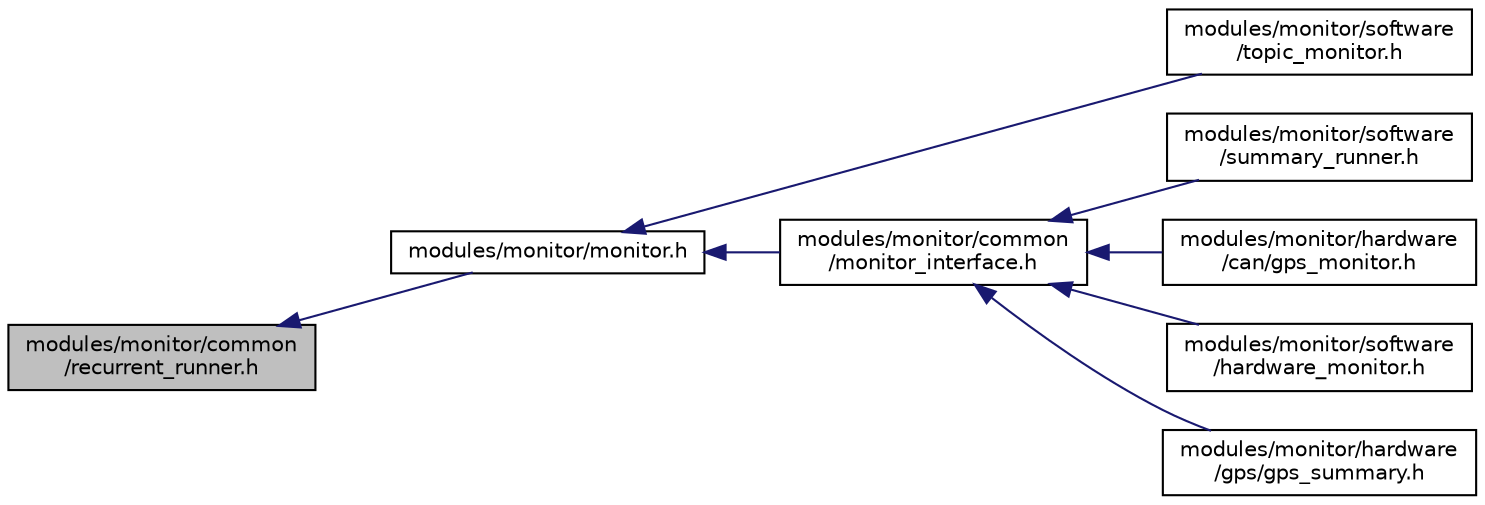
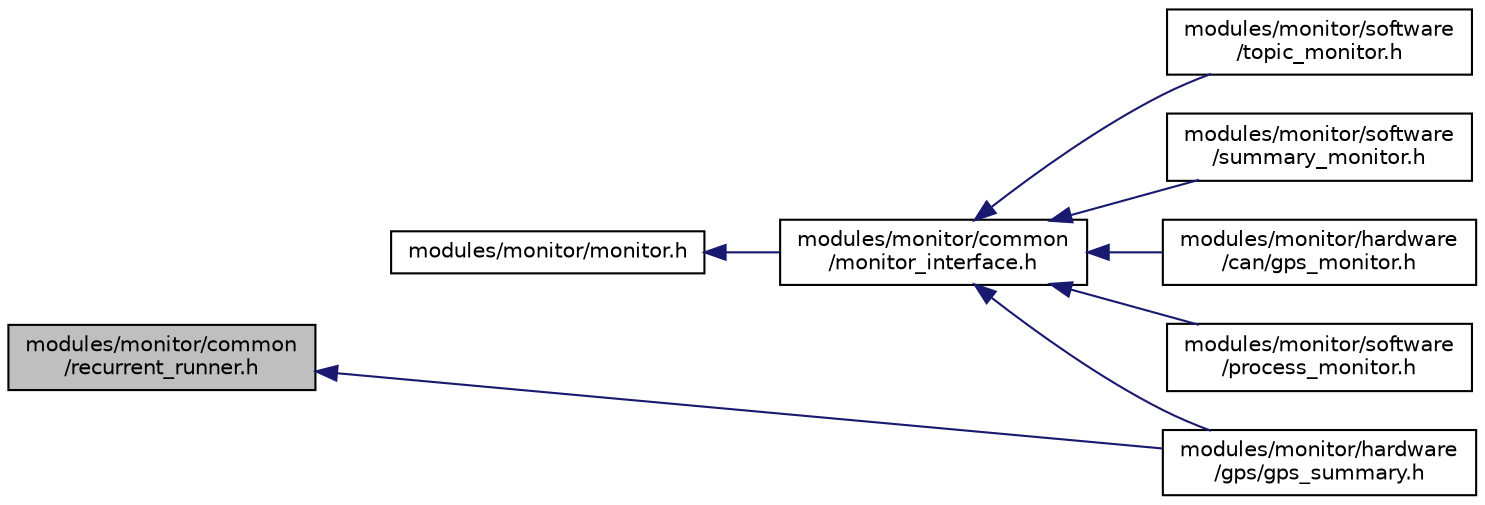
(1319, 147) -> (1319, 147)
(923, 150) -> (1097, 133)
(386, 296) -> (750, 411)
(1319, 357) -> (1319, 357)
